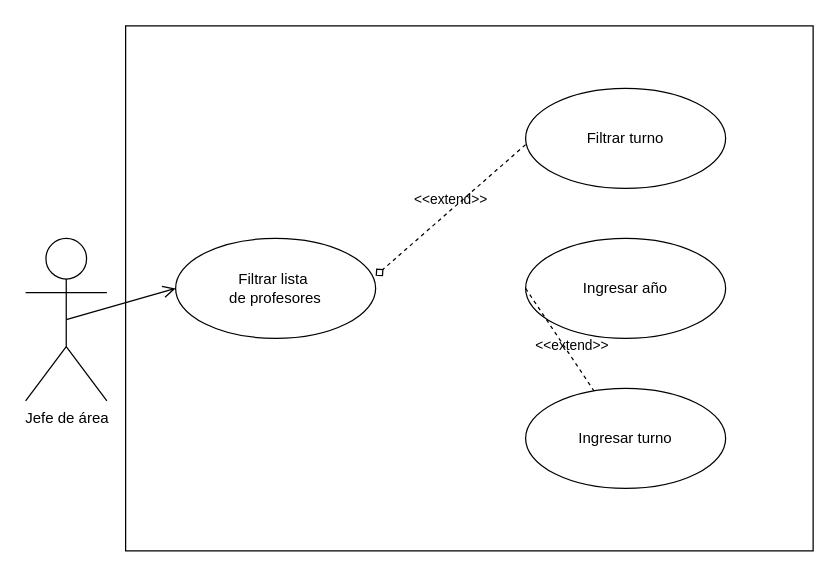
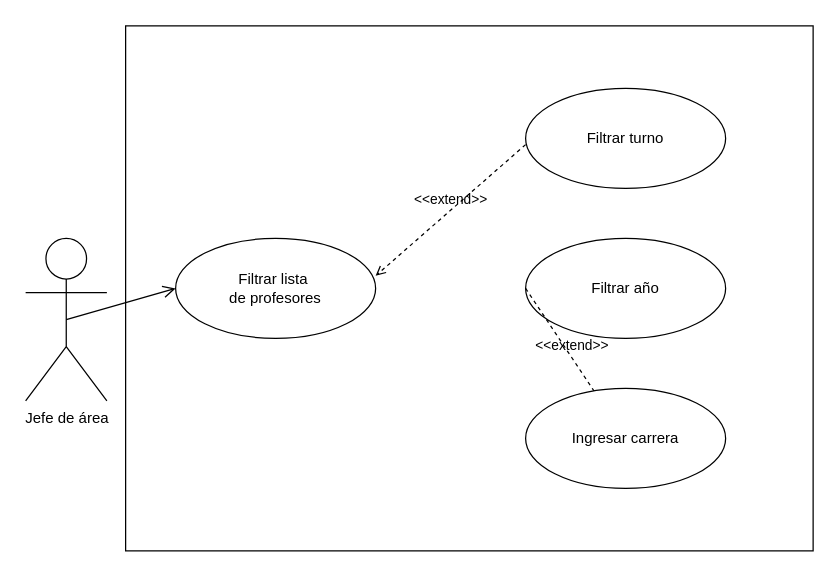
(384, 269) -> (381, 271)
(626, 288) -> (626, 288)
(626, 438) -> (626, 438)
